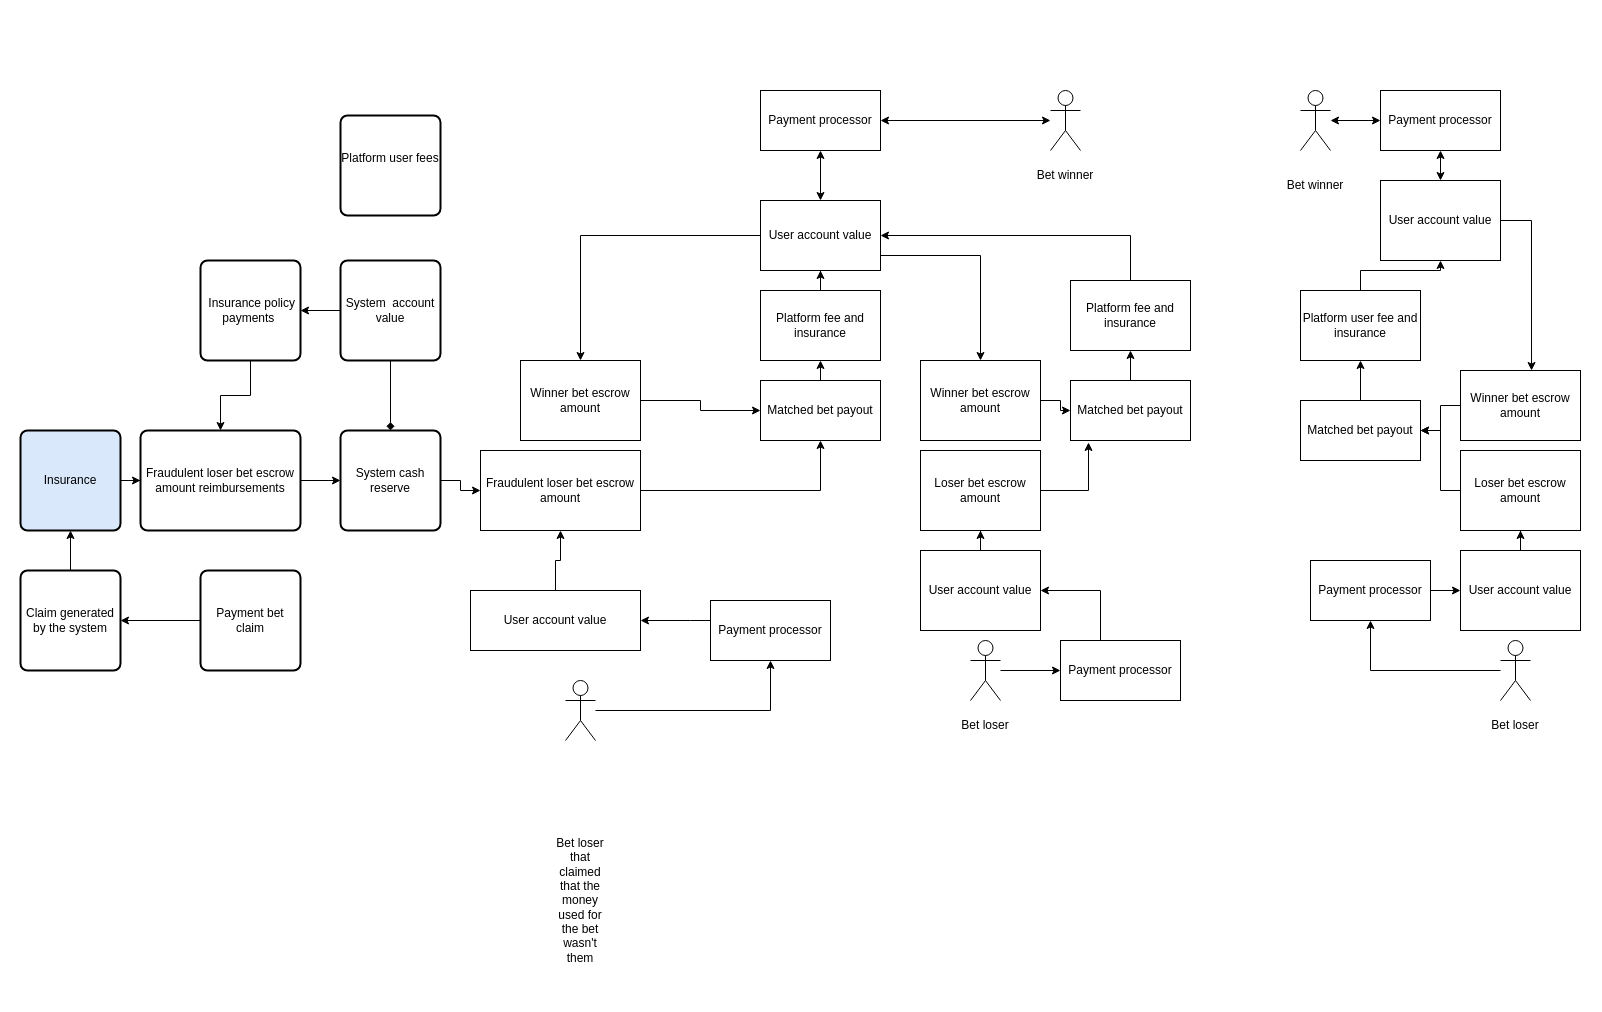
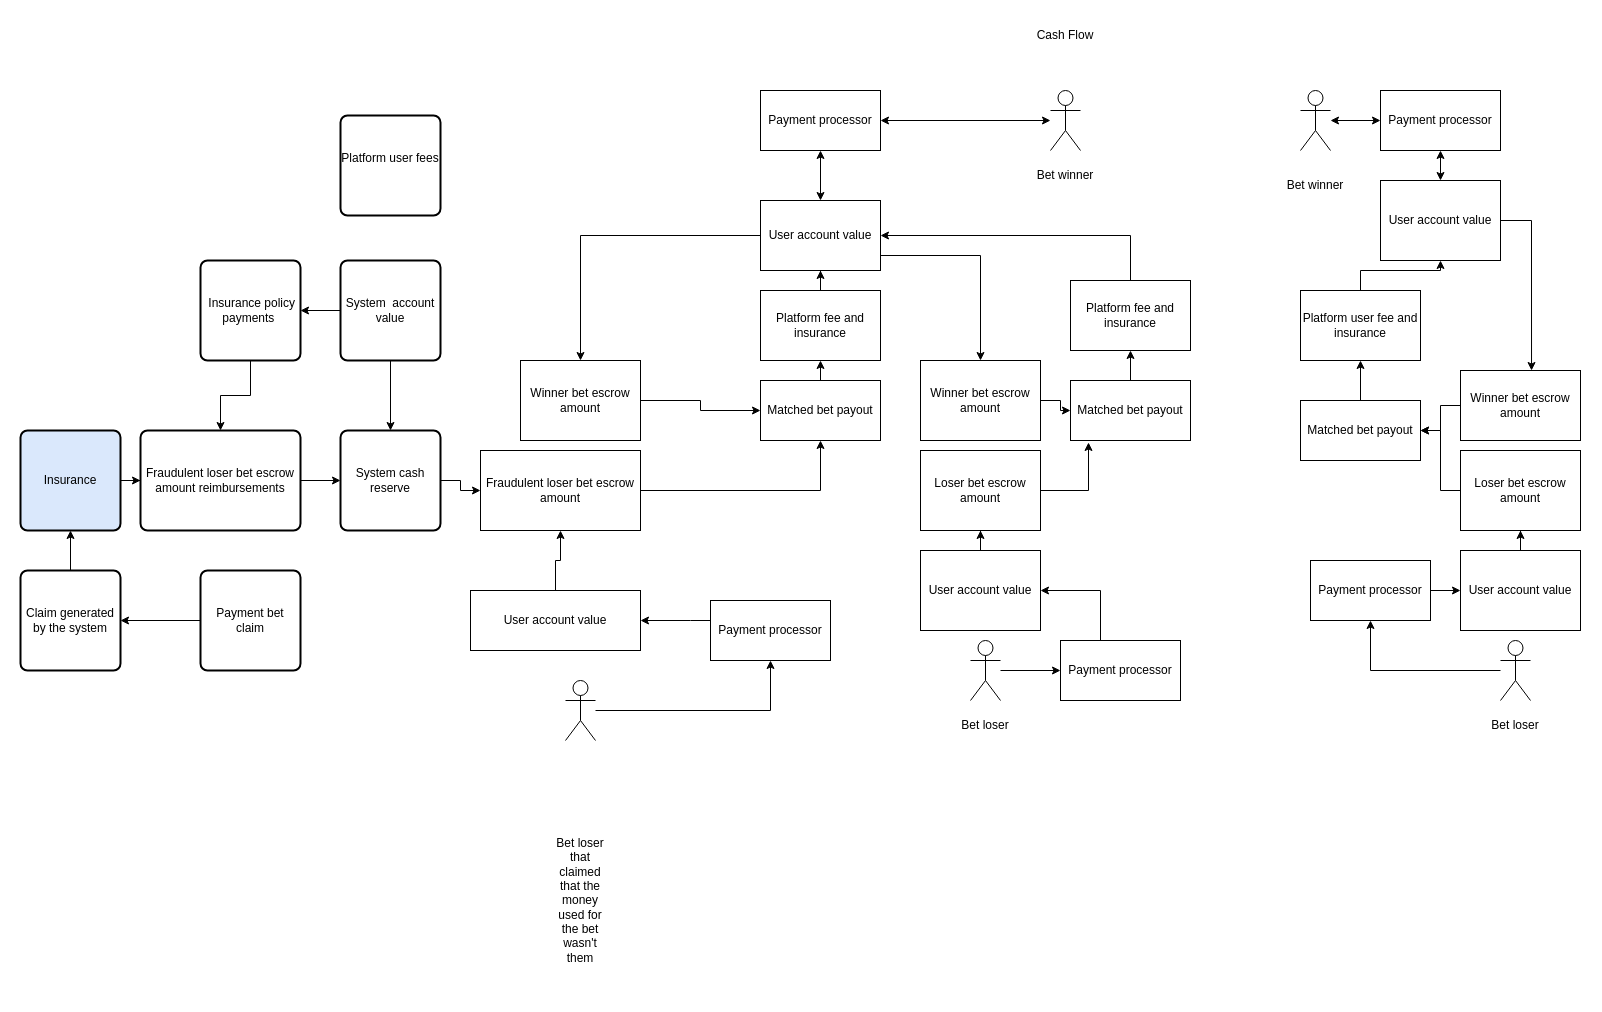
none -> (1066, 36)
(391, 422) -> (391, 422)
